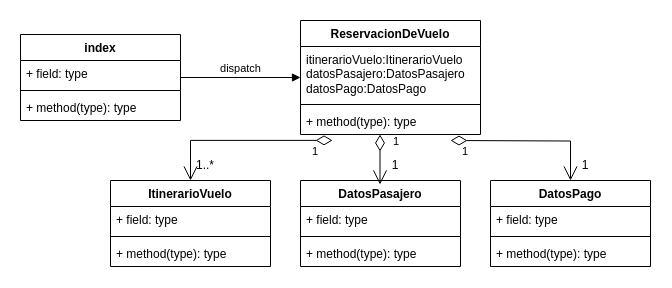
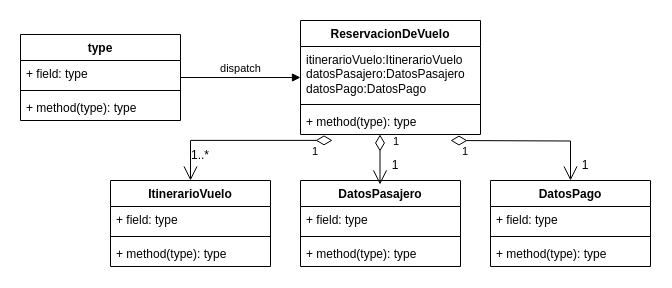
(101, 49) -> (101, 49)
(206, 166) -> (201, 156)
